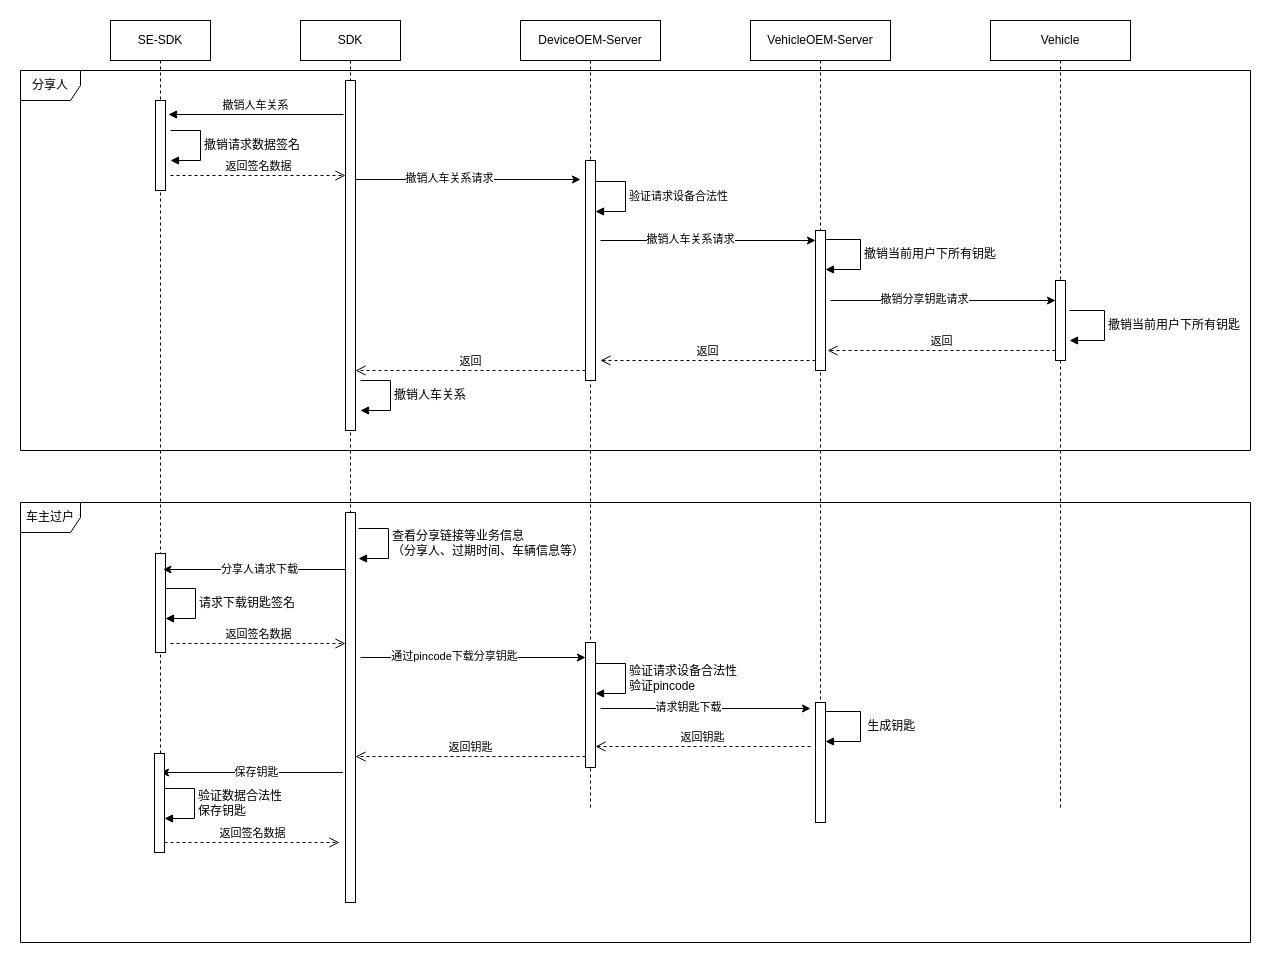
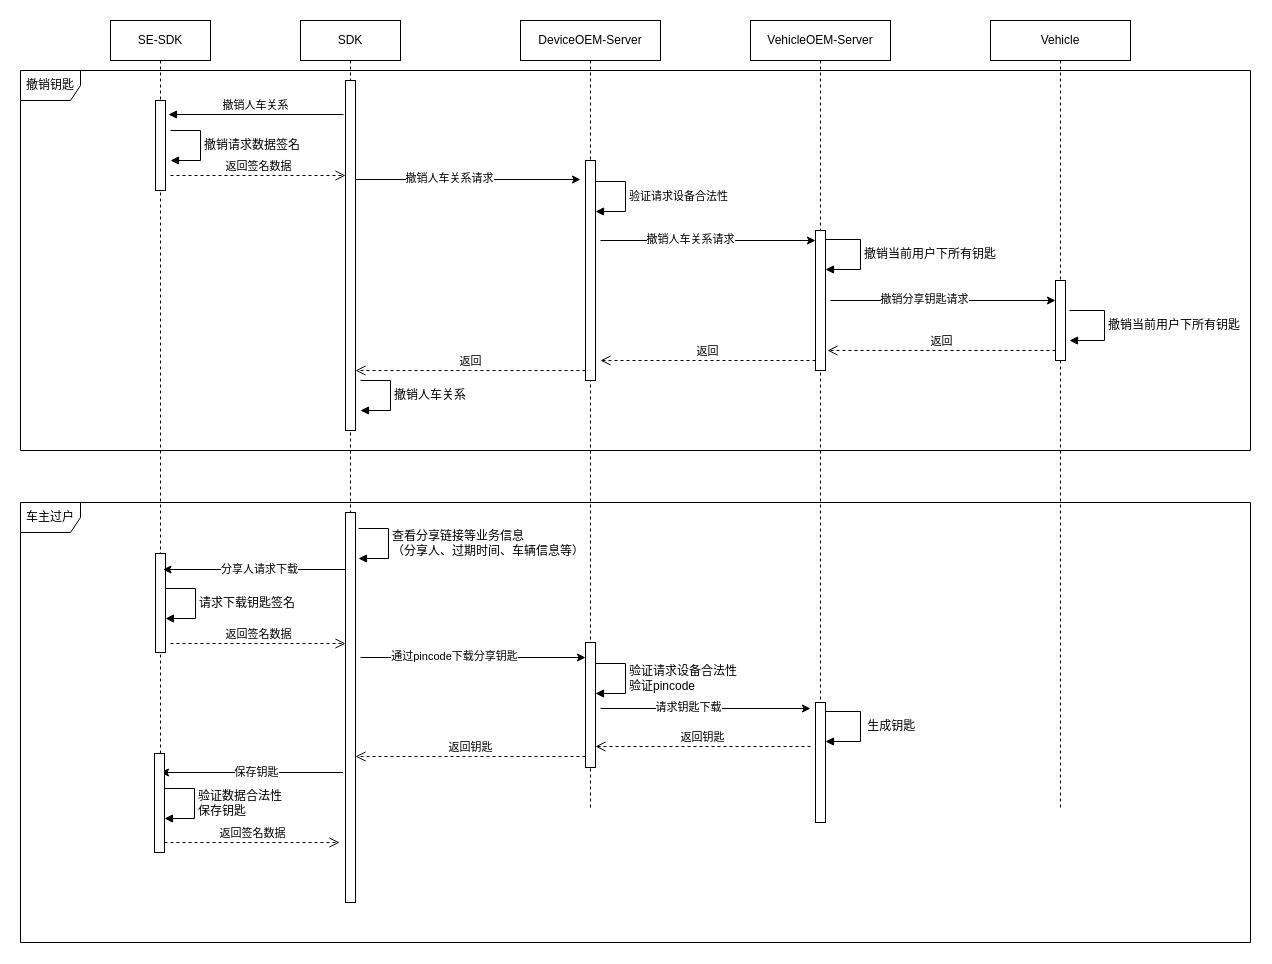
(51, 86) -> (51, 86)
